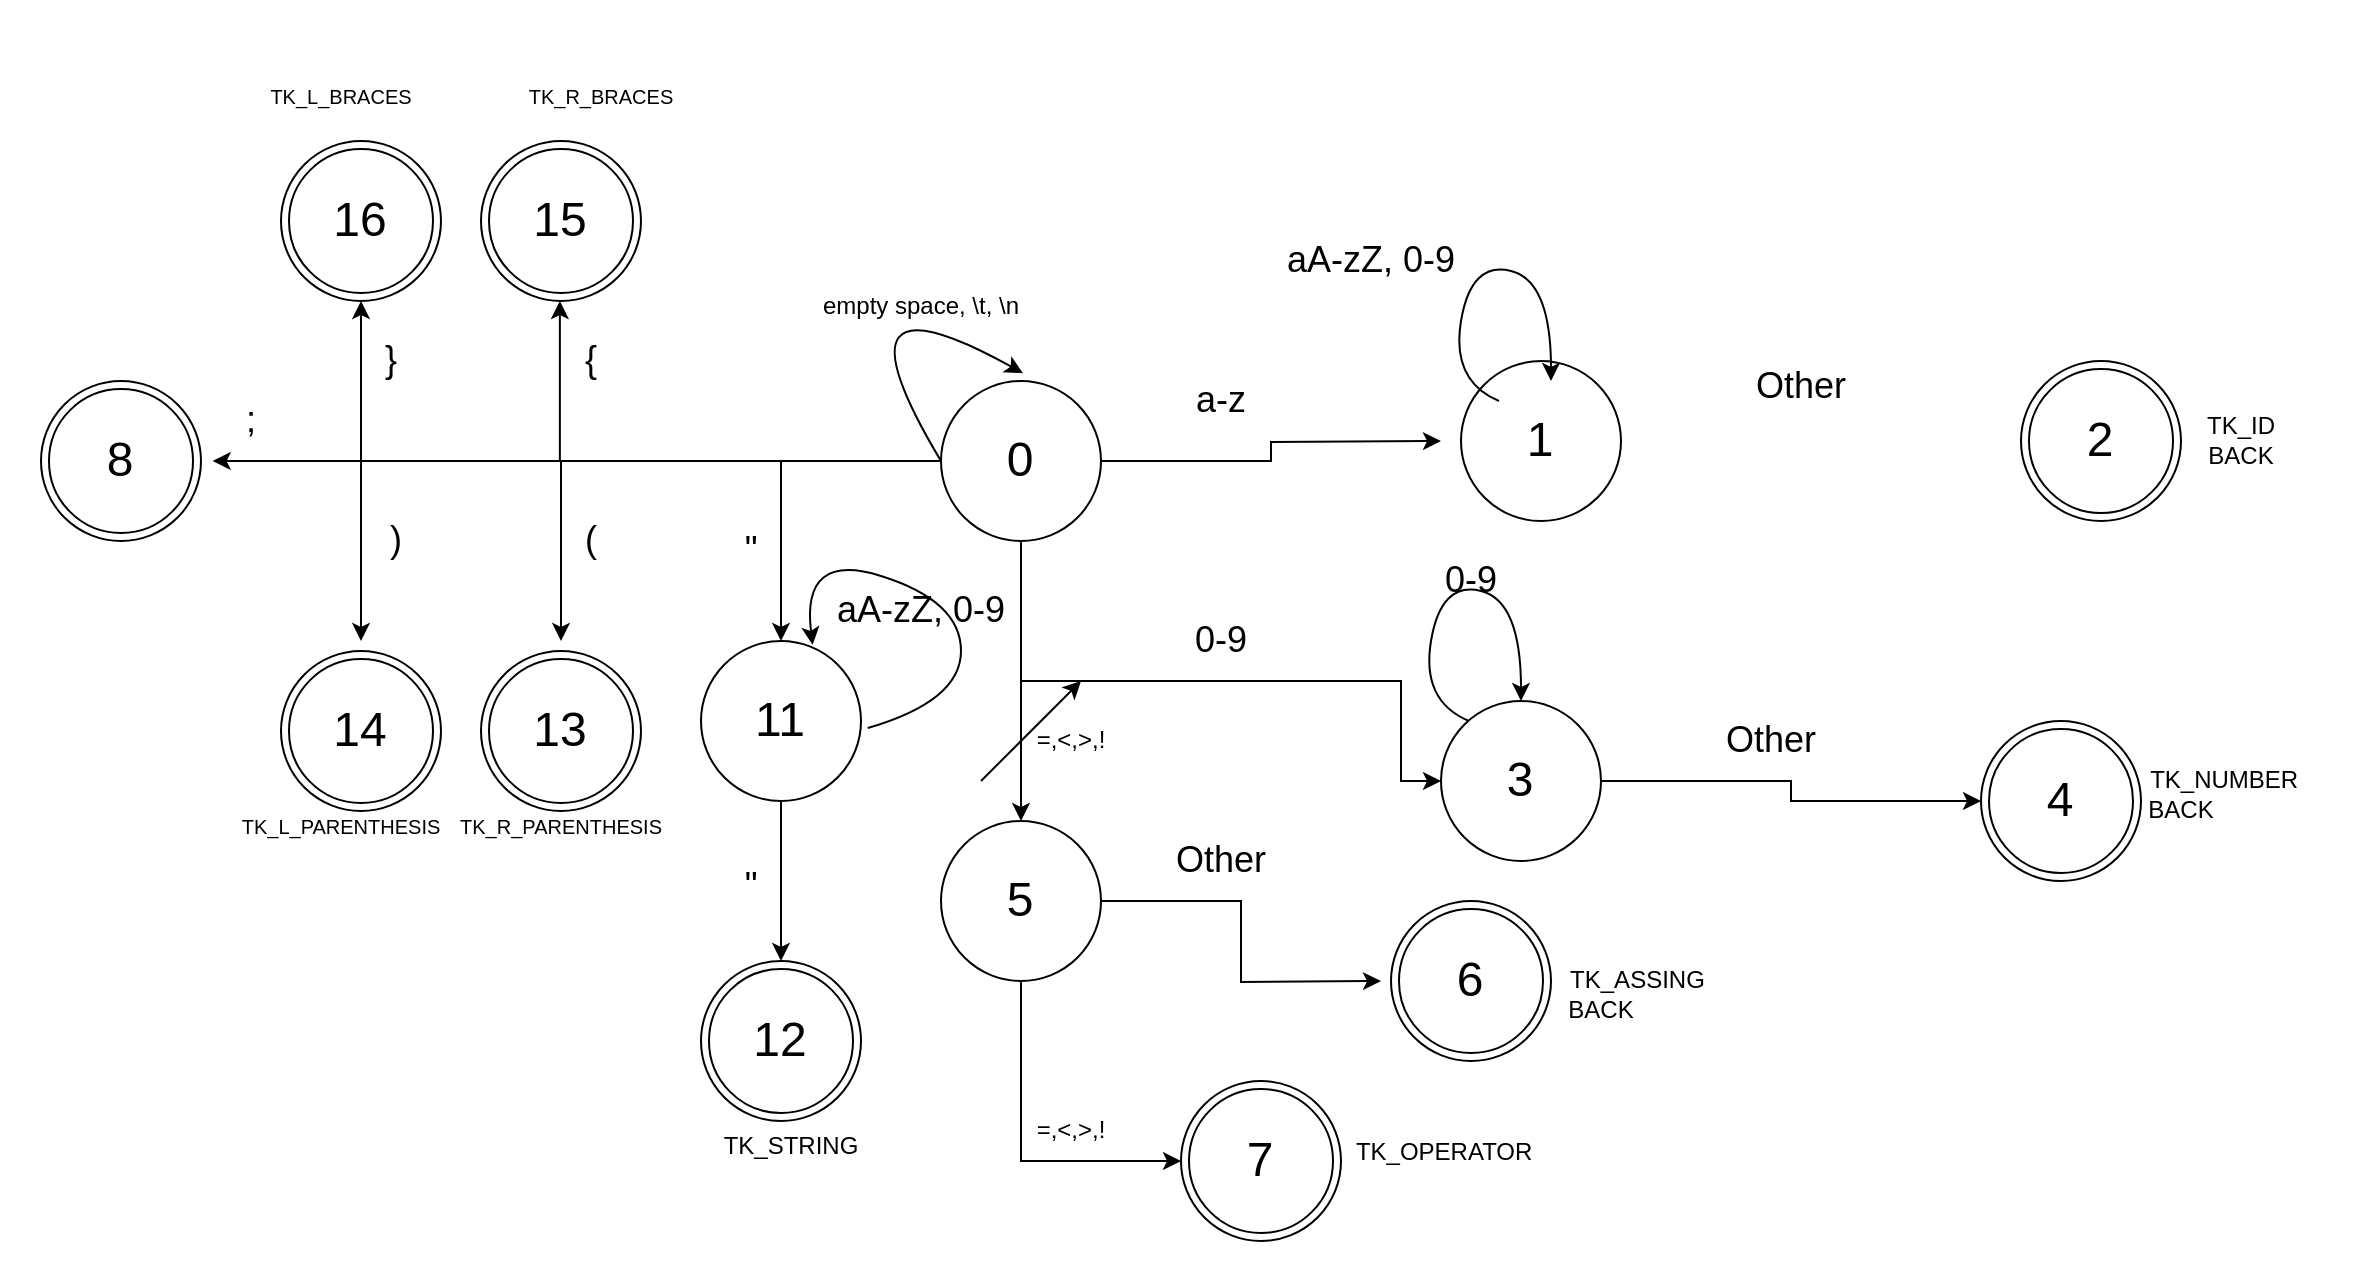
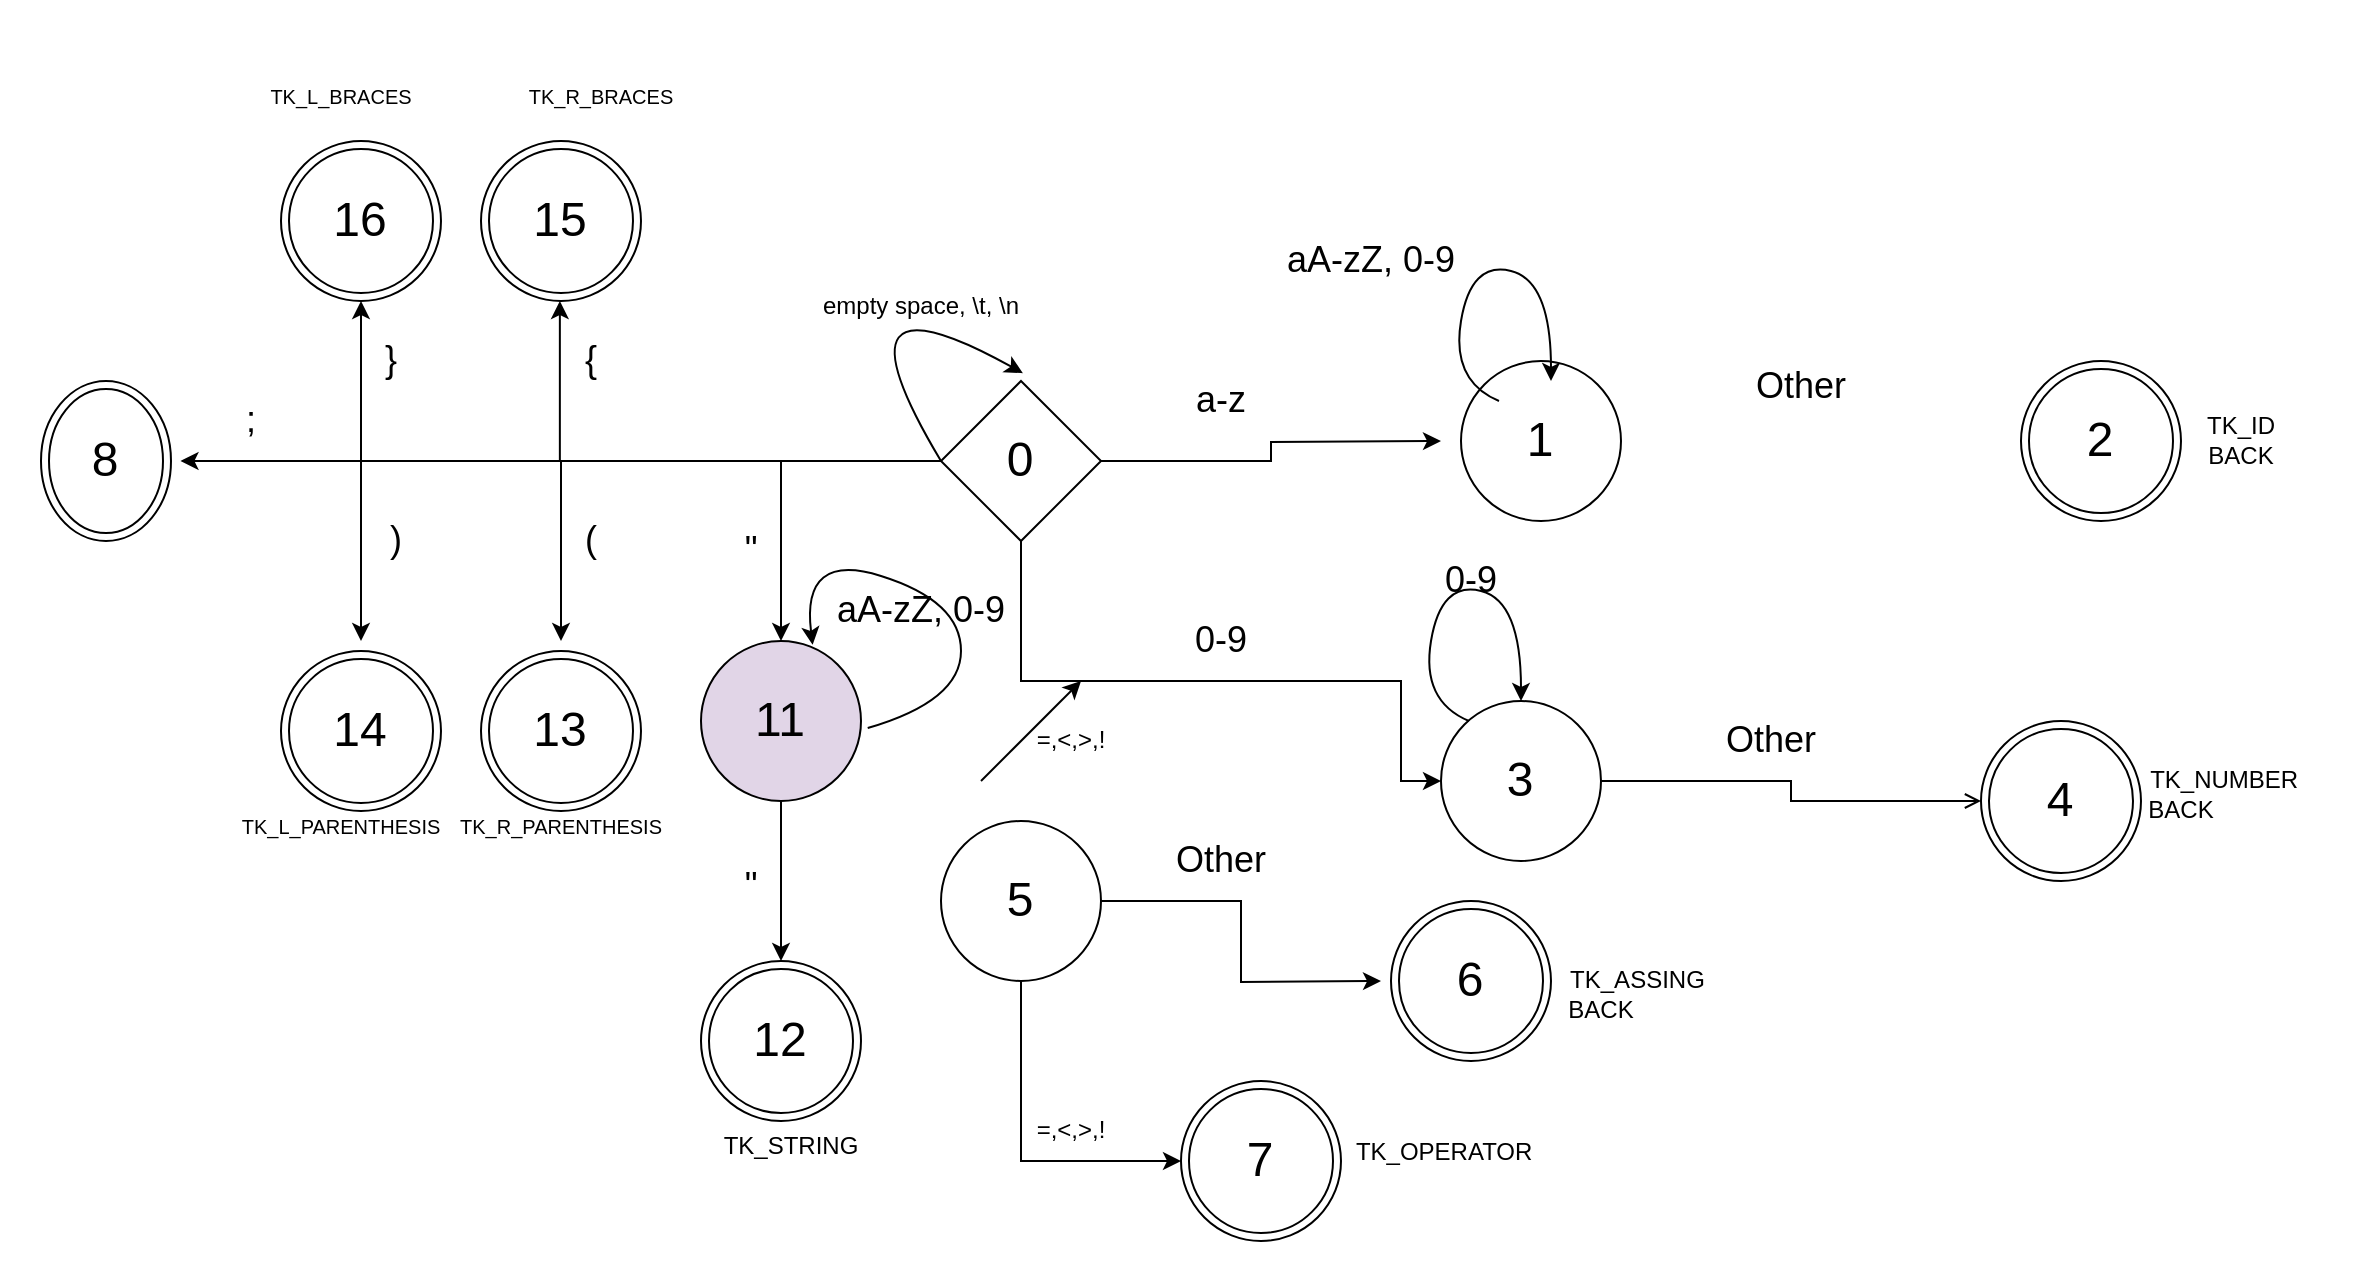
(121, 461) -> (106, 461)
(1021, 461) -> (1021, 461)
(781, 721) -> (781, 721)
(1021, 776) -> none
(1966, 801) -> (1968, 801)
